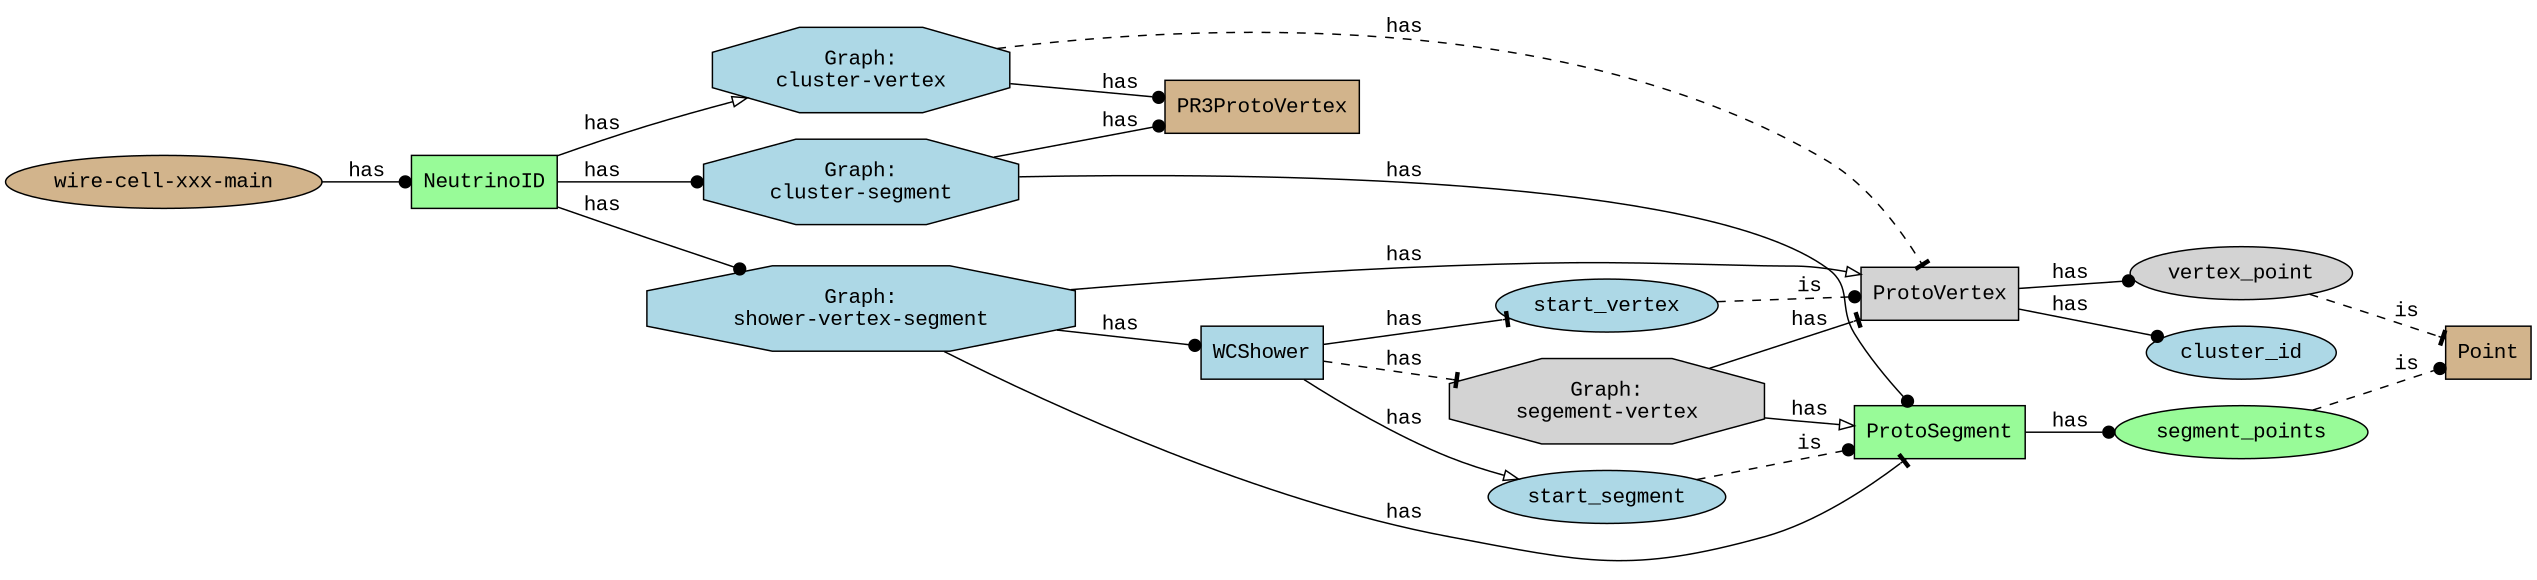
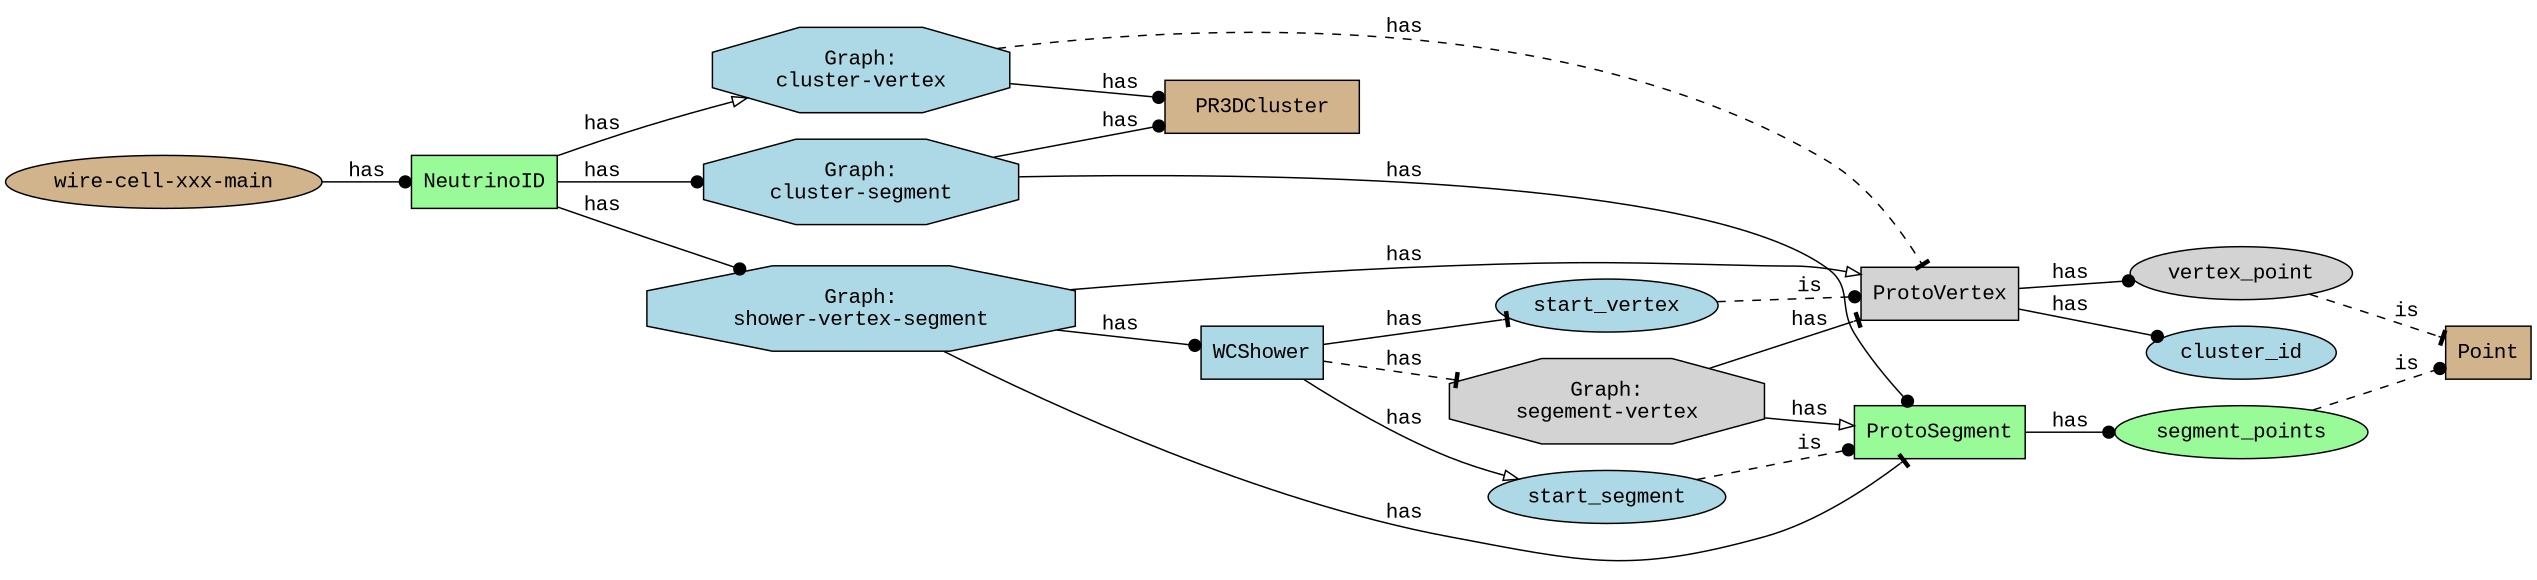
(1262, 107) -> (1262, 107)
